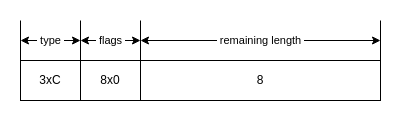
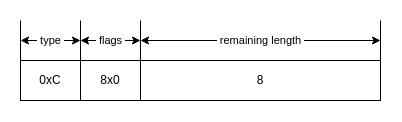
(51, 81) -> (51, 81)
